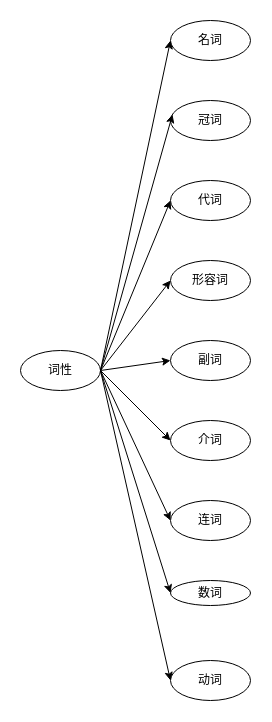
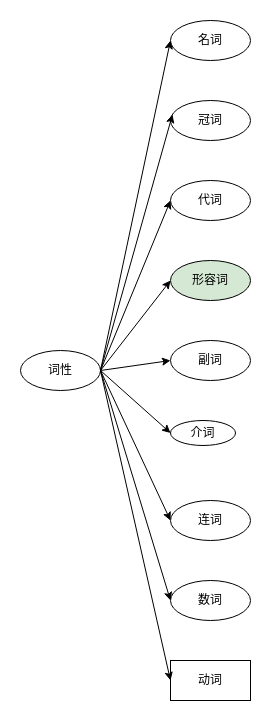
(211, 281) -> (211, 281)
(211, 441) -> (203, 433)
(211, 593) -> (211, 601)
(211, 681) -> (211, 681)
